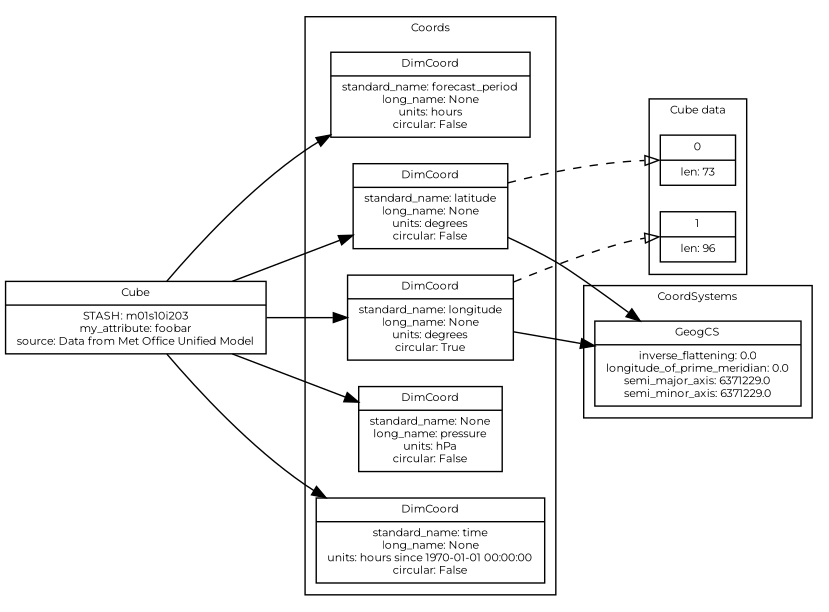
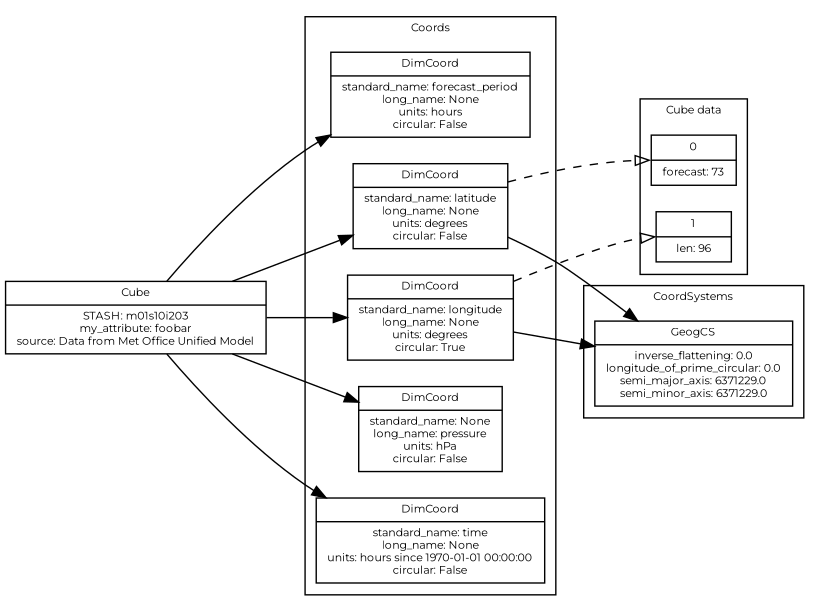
(698, 172) -> (694, 172)
(698, 368) -> (694, 368)
